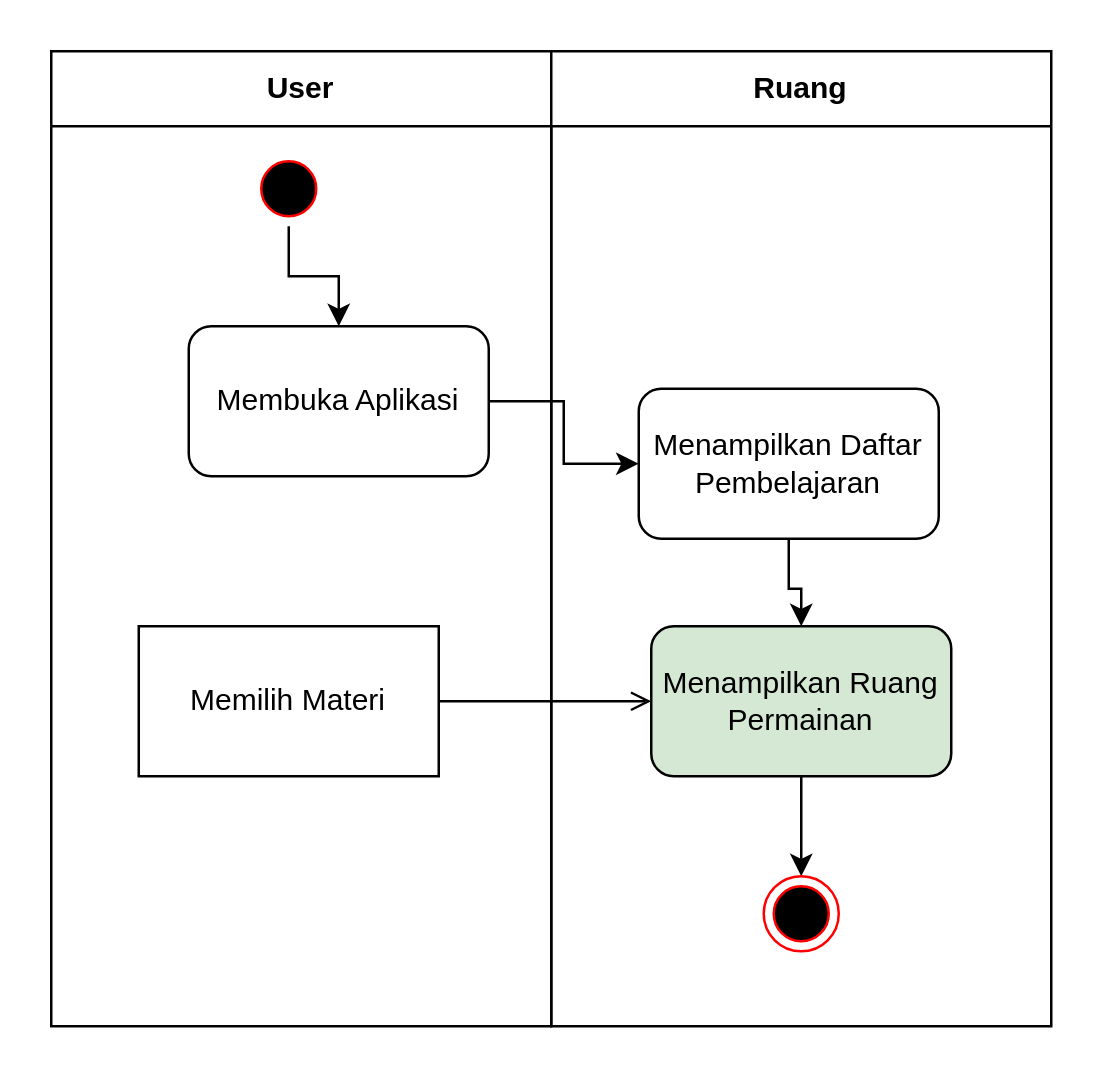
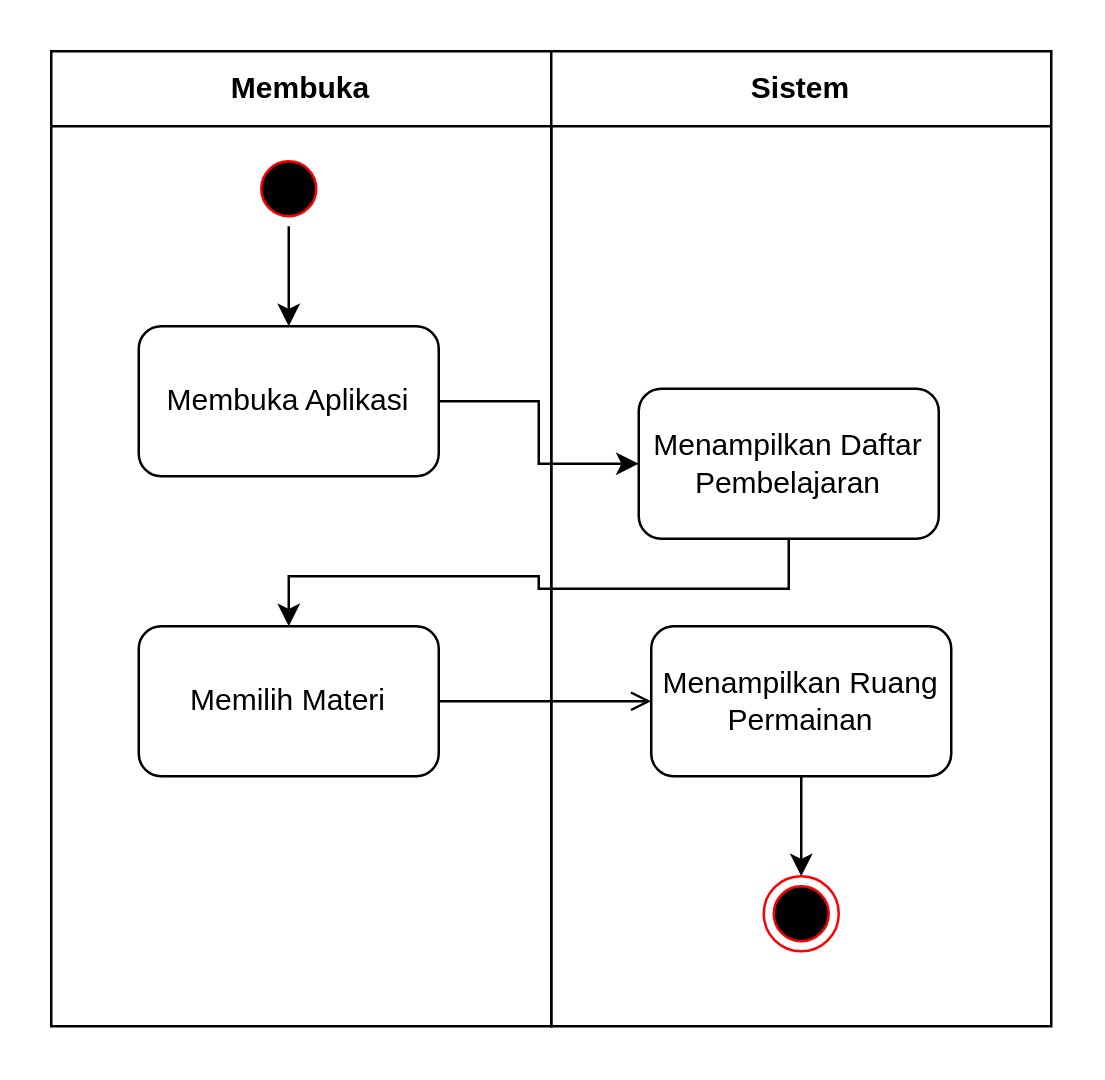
(301, 89) -> (301, 89)
(801, 89) -> (801, 89)
(339, 401) -> (289, 401)
(801, 591) -> (407, 576)
(289, 701) -> (289, 701)
(801, 701) -> (801, 701)
